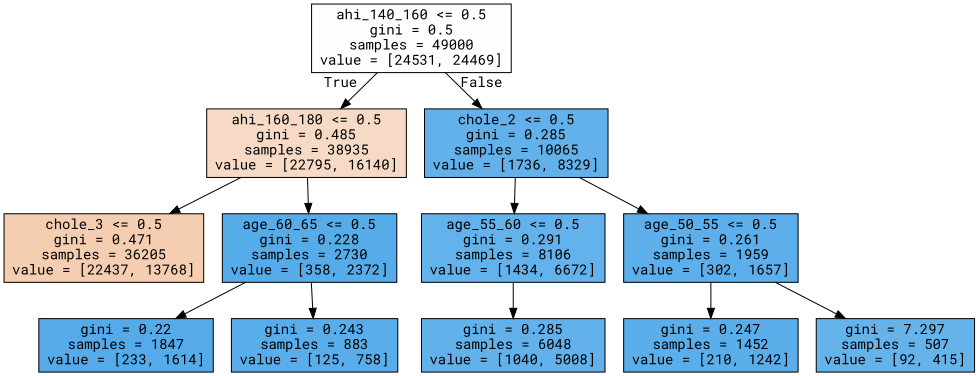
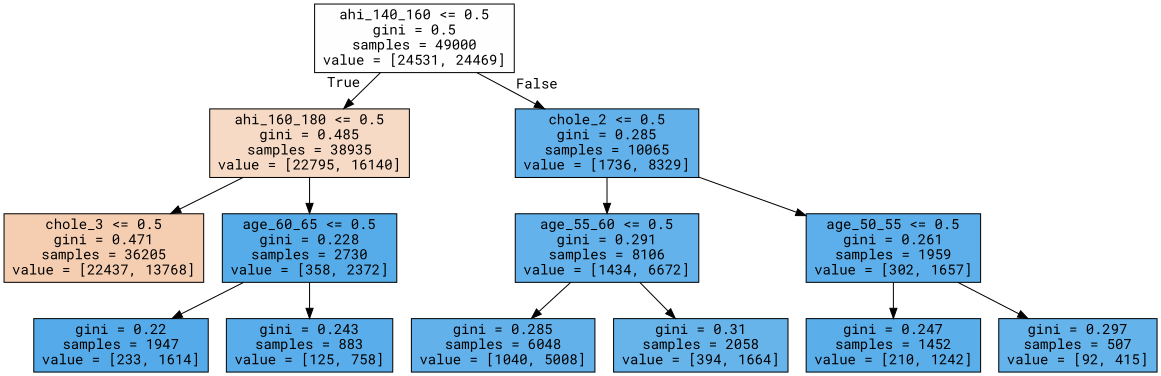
(126, 345) -> (121, 345)
none -> (701, 345)
(895, 345) -> (1078, 345)
